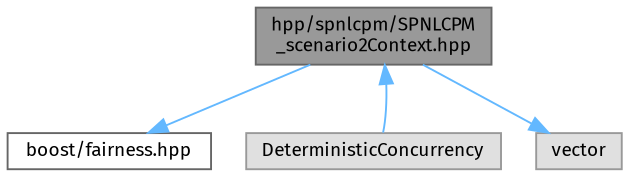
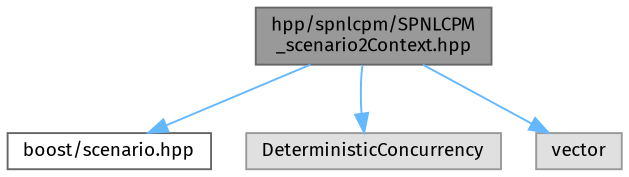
(386, 108) -> (361, 89)
(109, 151) -> (109, 151)
